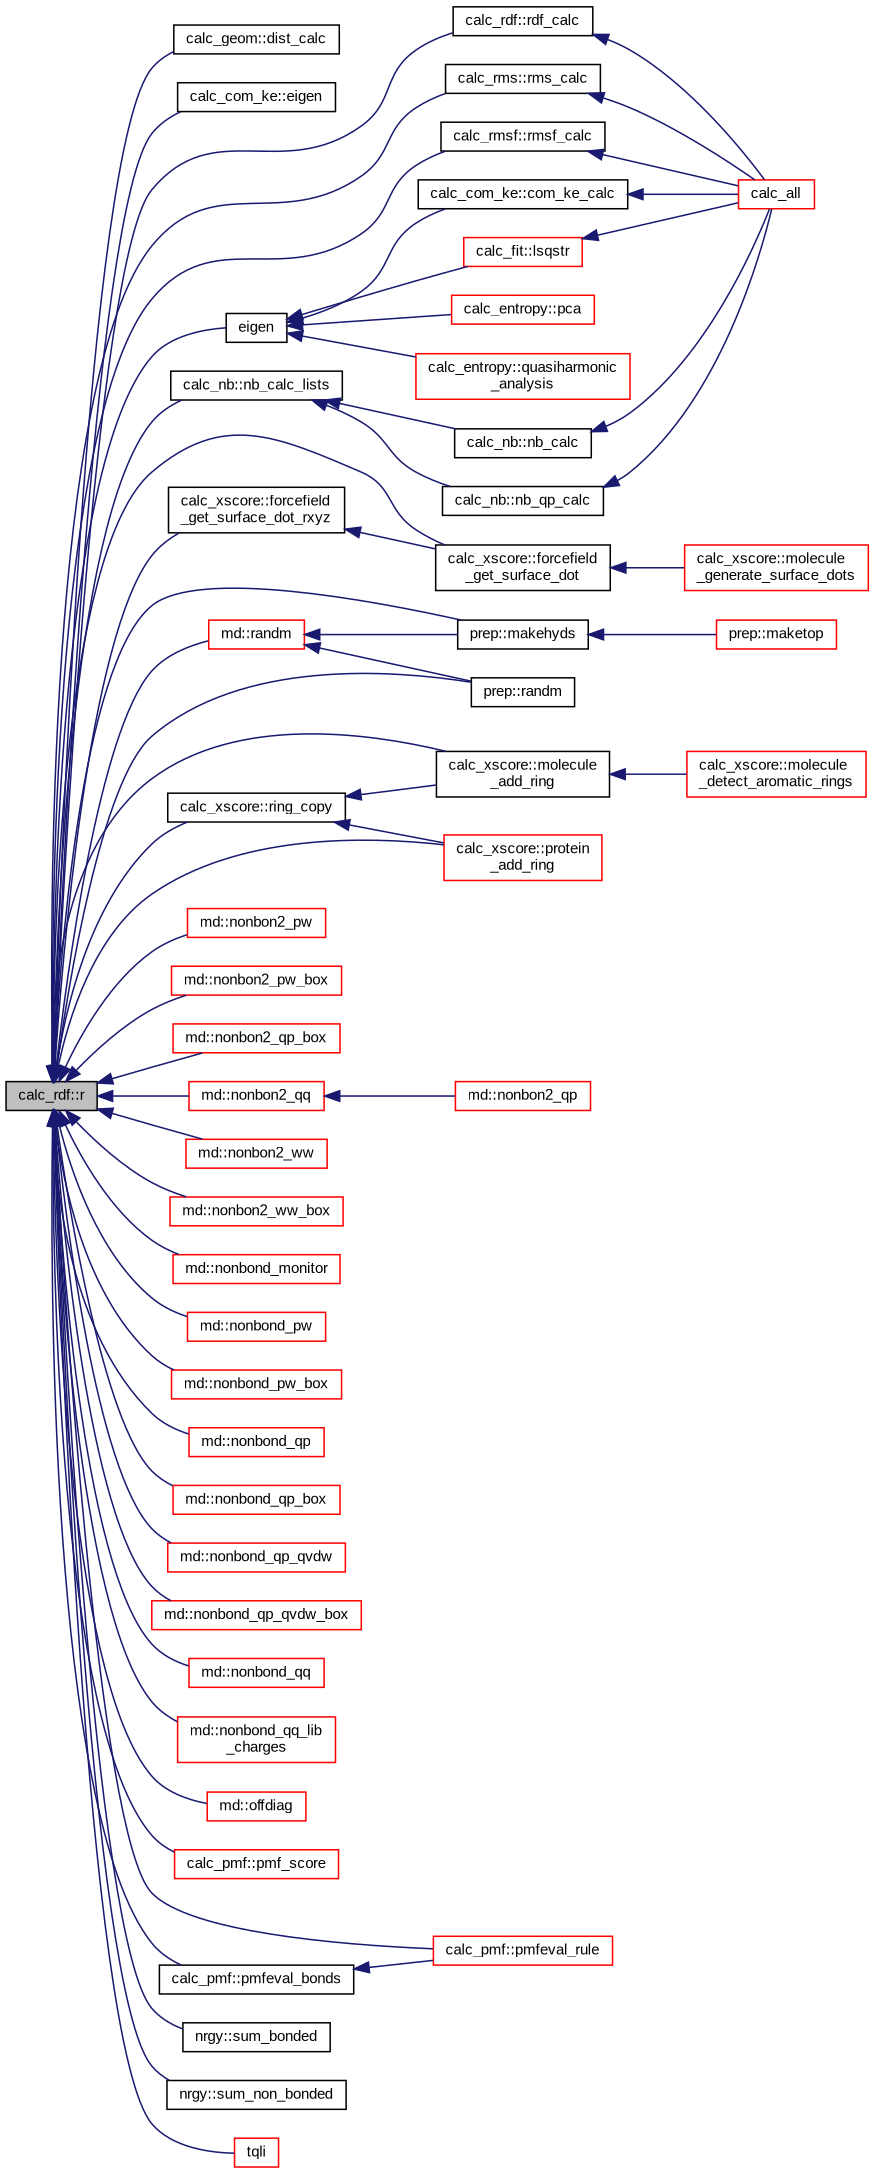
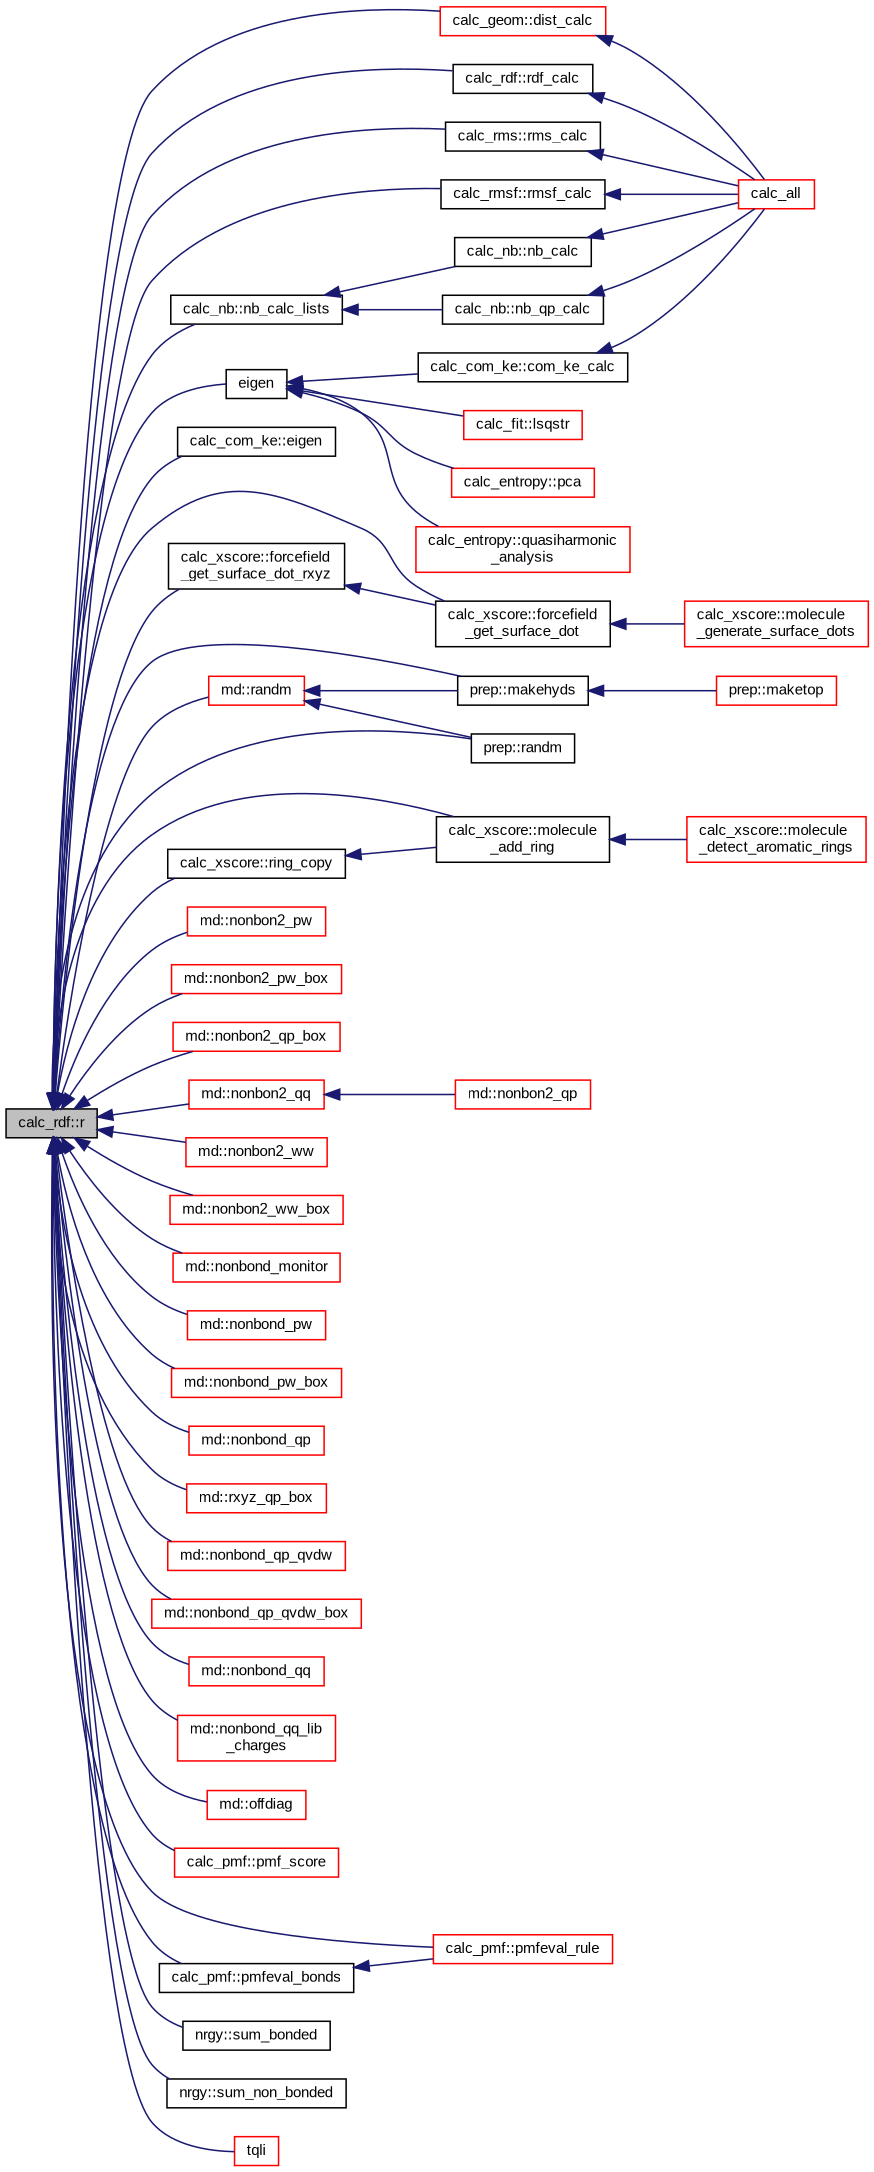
(257, 39) -> (523, 21)
(668, 219) -> (696, 101)
(523, 858) -> none
(257, 1500) -> (257, 1498)
